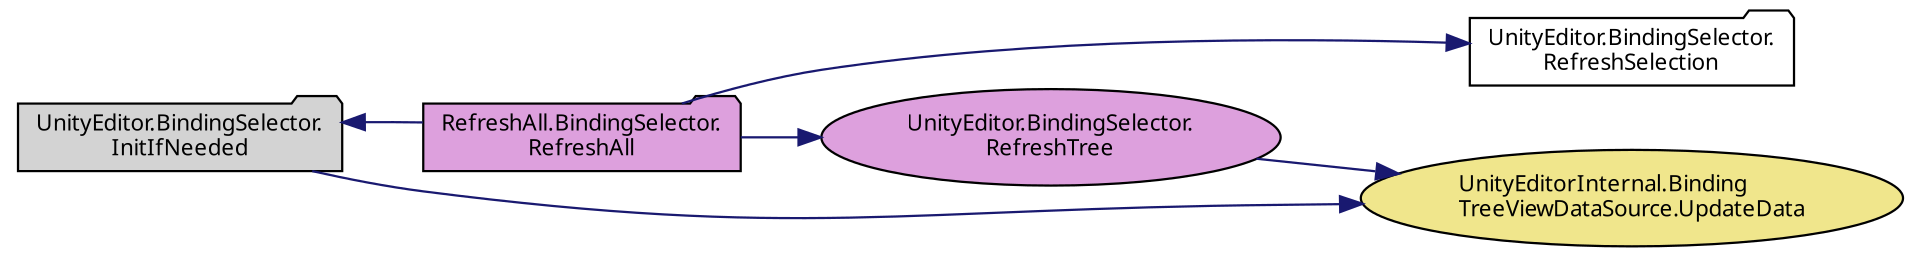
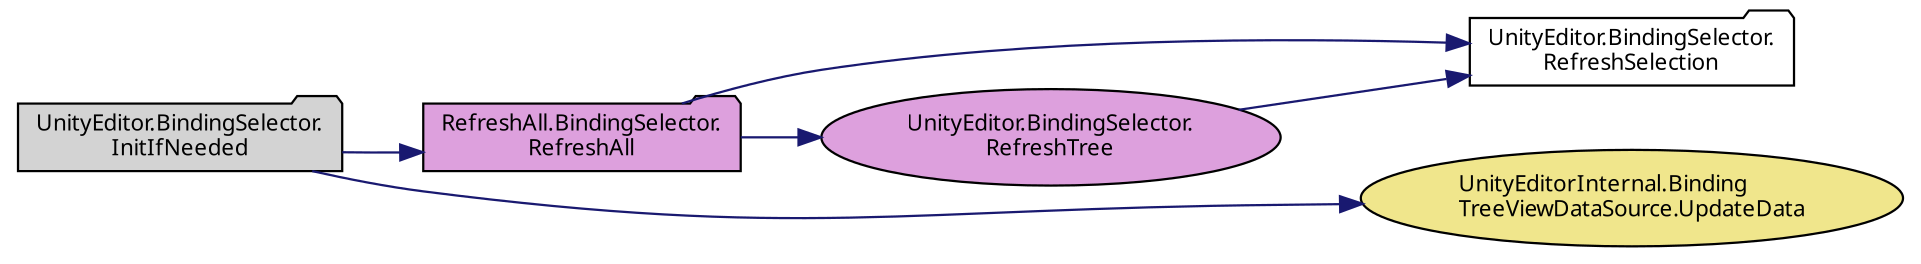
(394, 122) -> (371, 153)
(1316, 165) -> (1343, 94)
